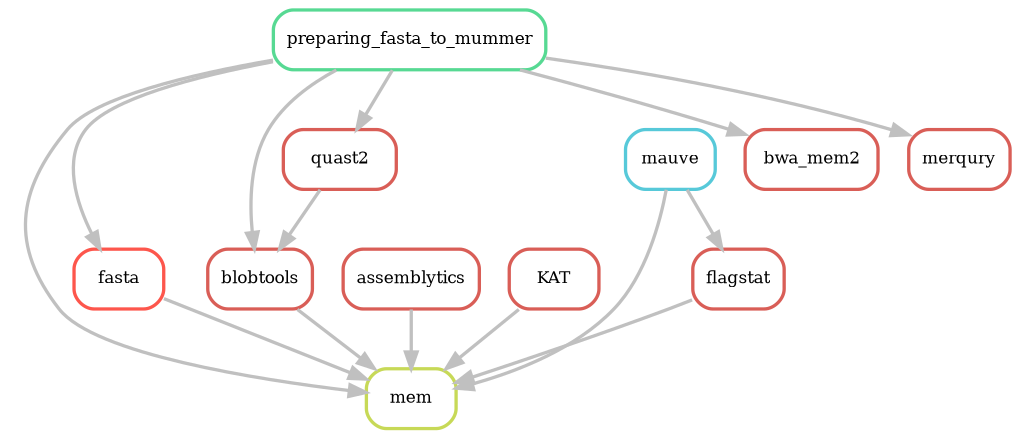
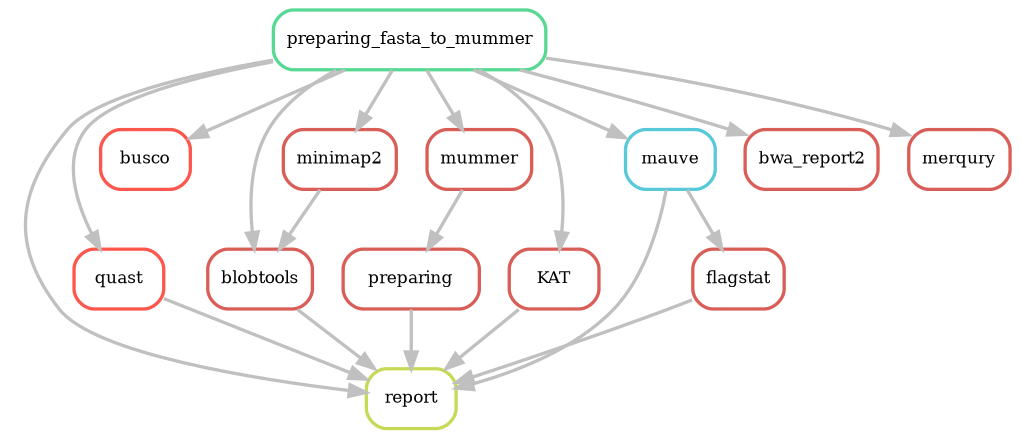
none -> (542, 100)
none -> (549, 136)
none -> (145, 159)
(340, 159) -> (340, 159)
none -> (479, 159)
(812, 159) -> (812, 159)
(119, 279) -> (119, 279)
(411, 279) -> (411, 279)
(411, 399) -> (411, 399)
